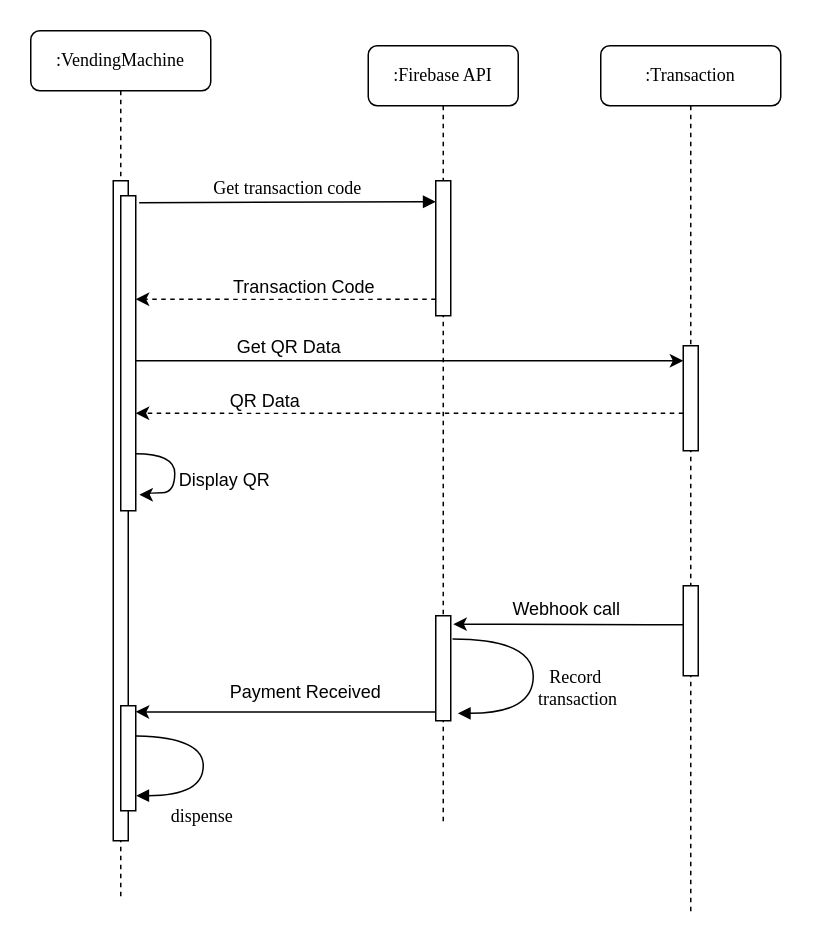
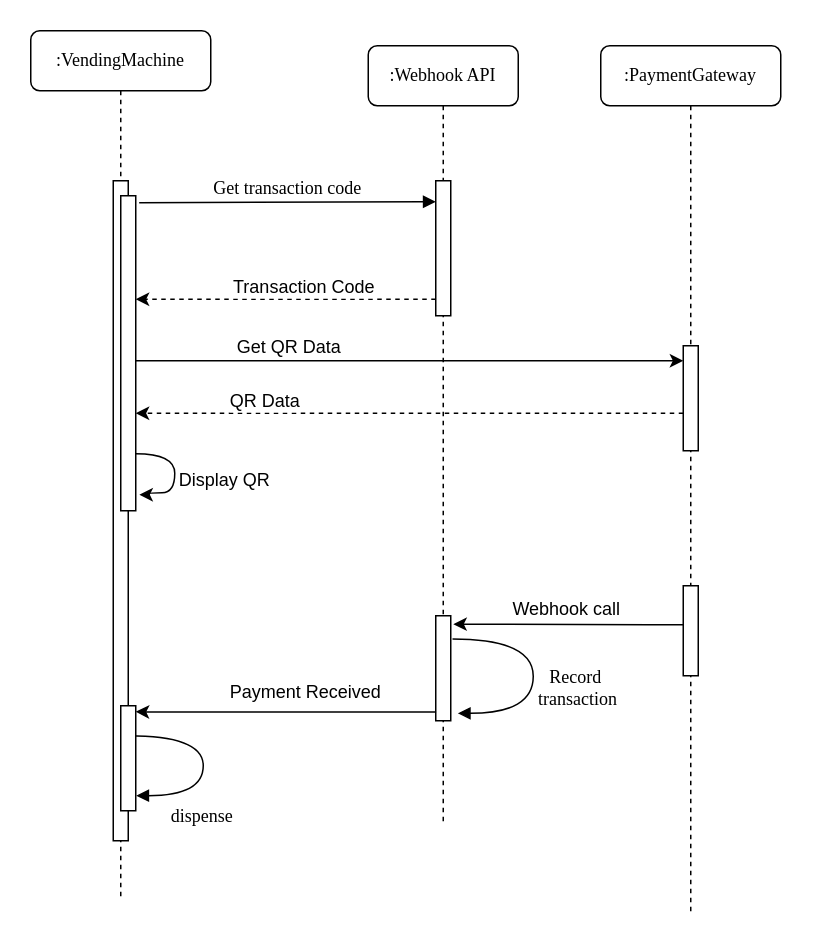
(443, 76) -> (443, 76)
(691, 76) -> (691, 76)
